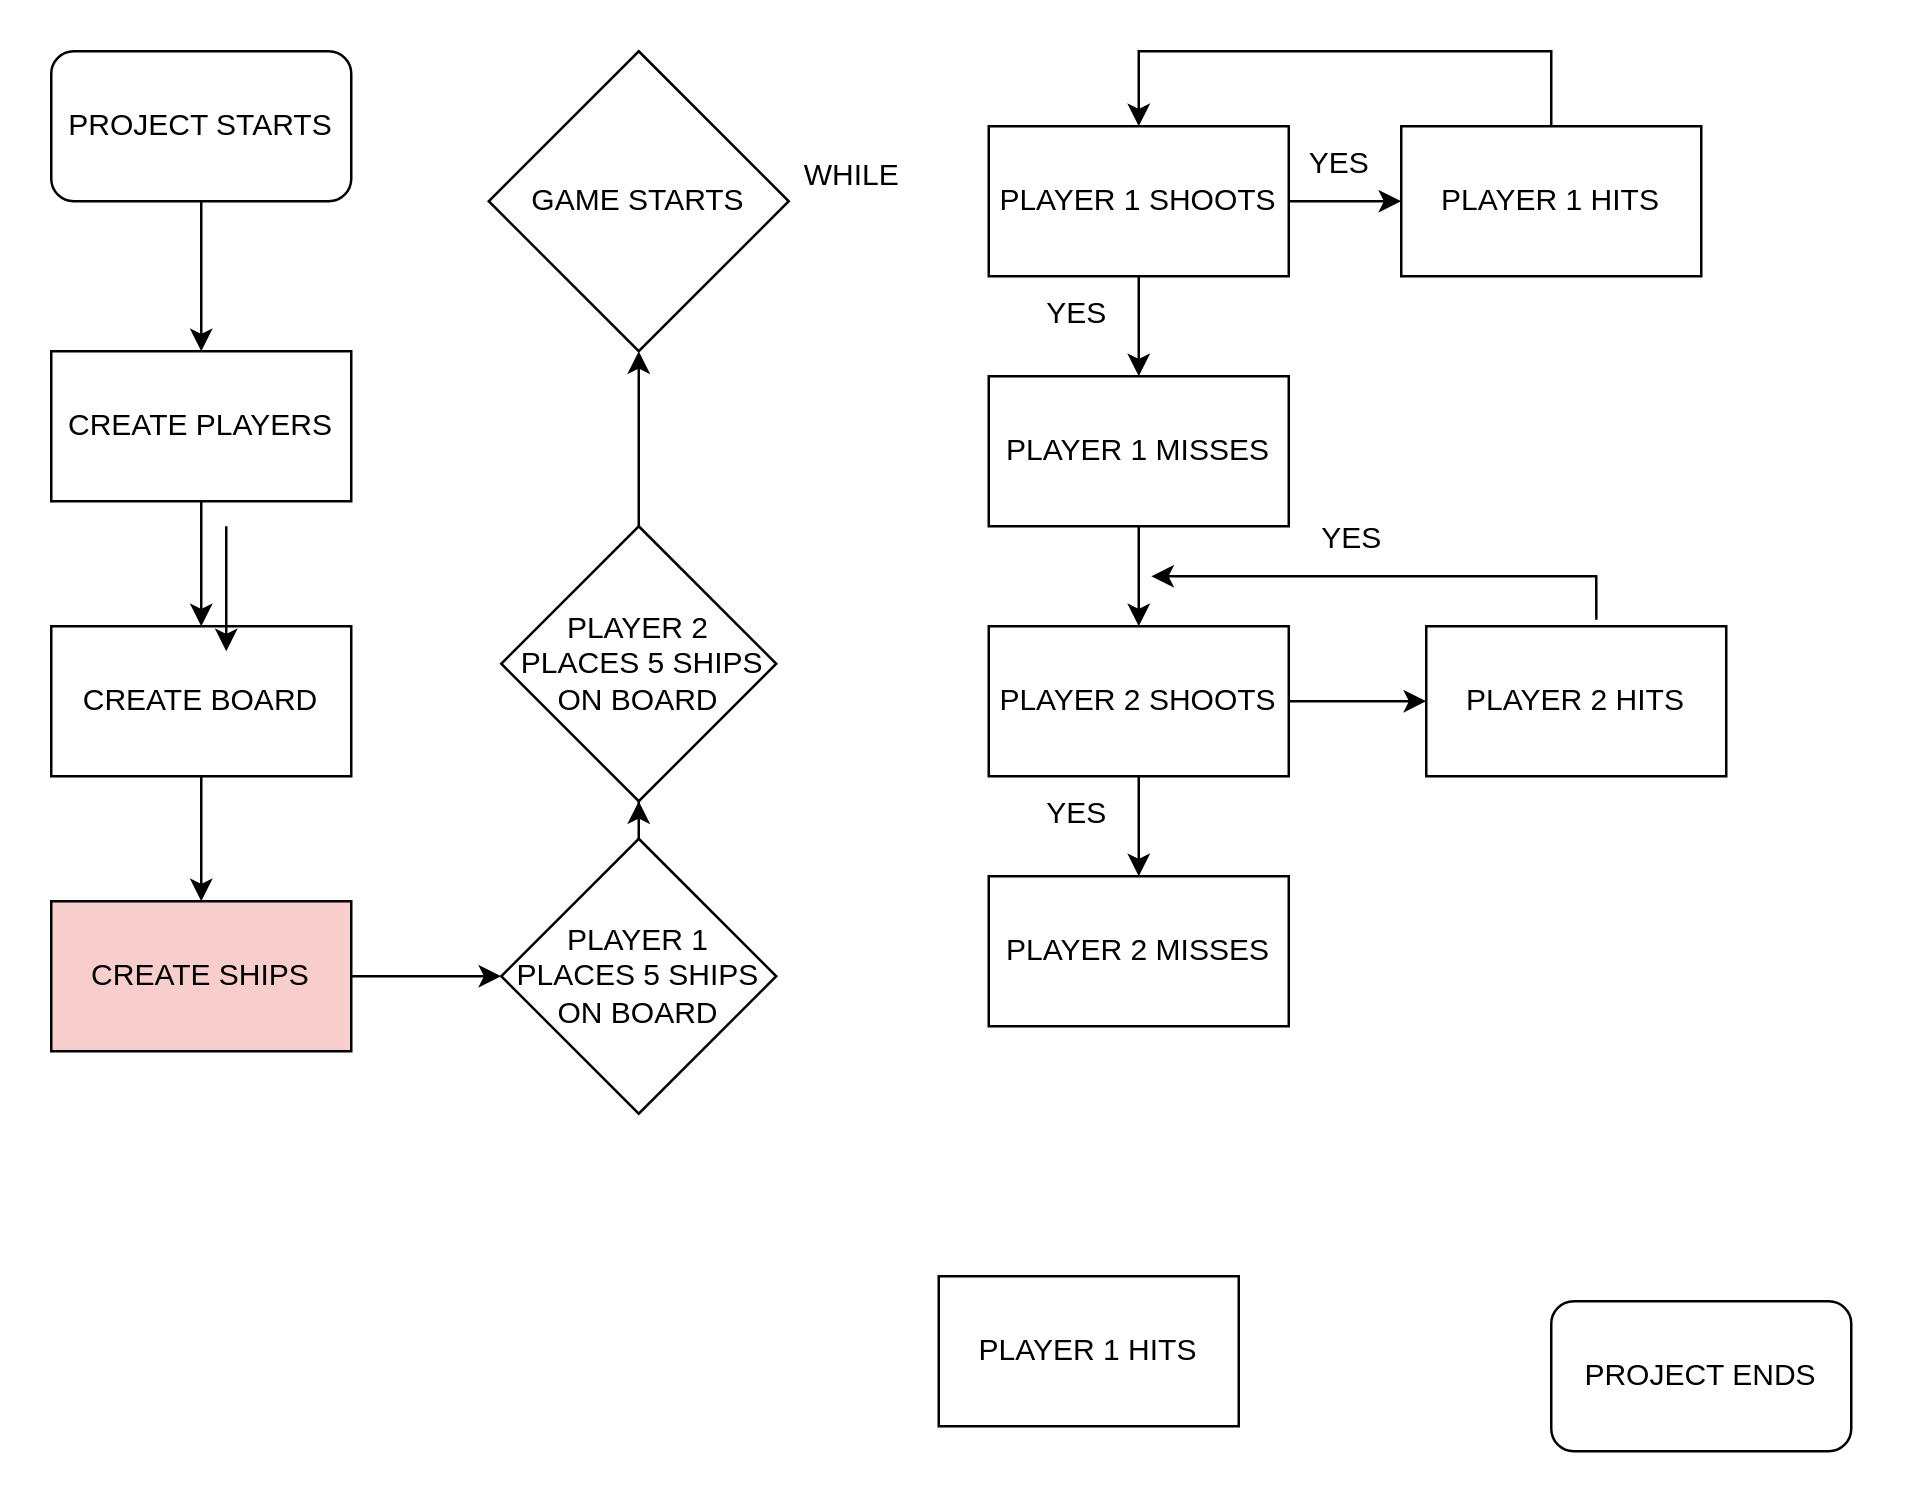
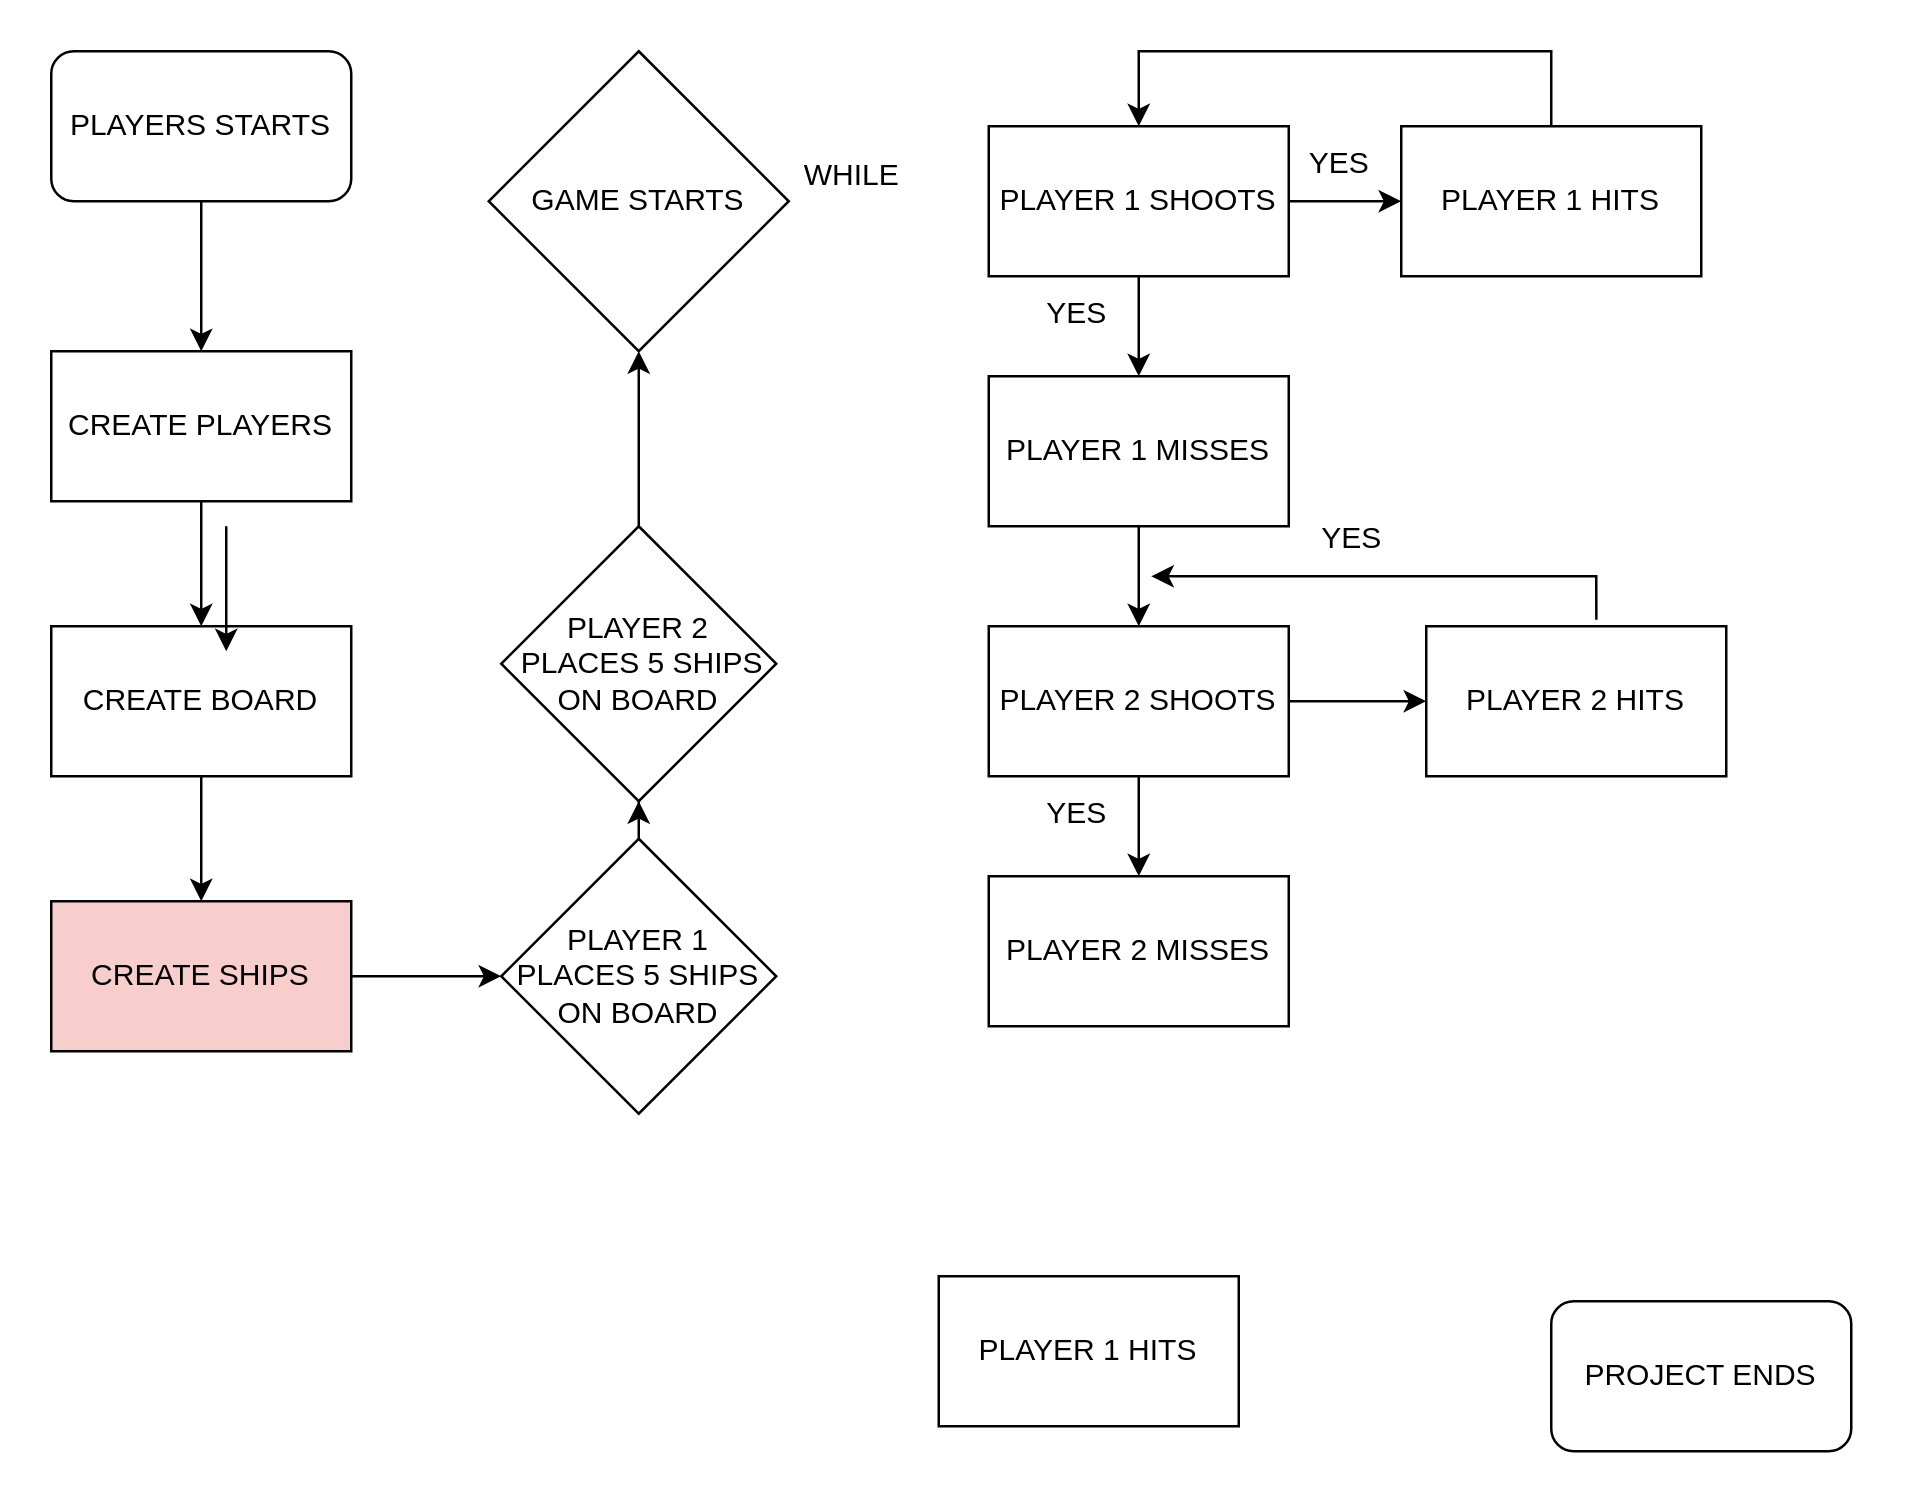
(201, 126) -> (201, 126)
